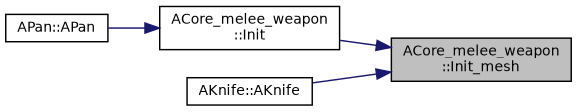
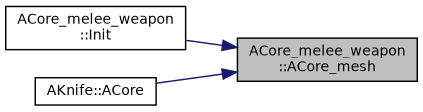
(57, 28) -> none
(481, 60) -> (327, 60)
(250, 91) -> (96, 91)
